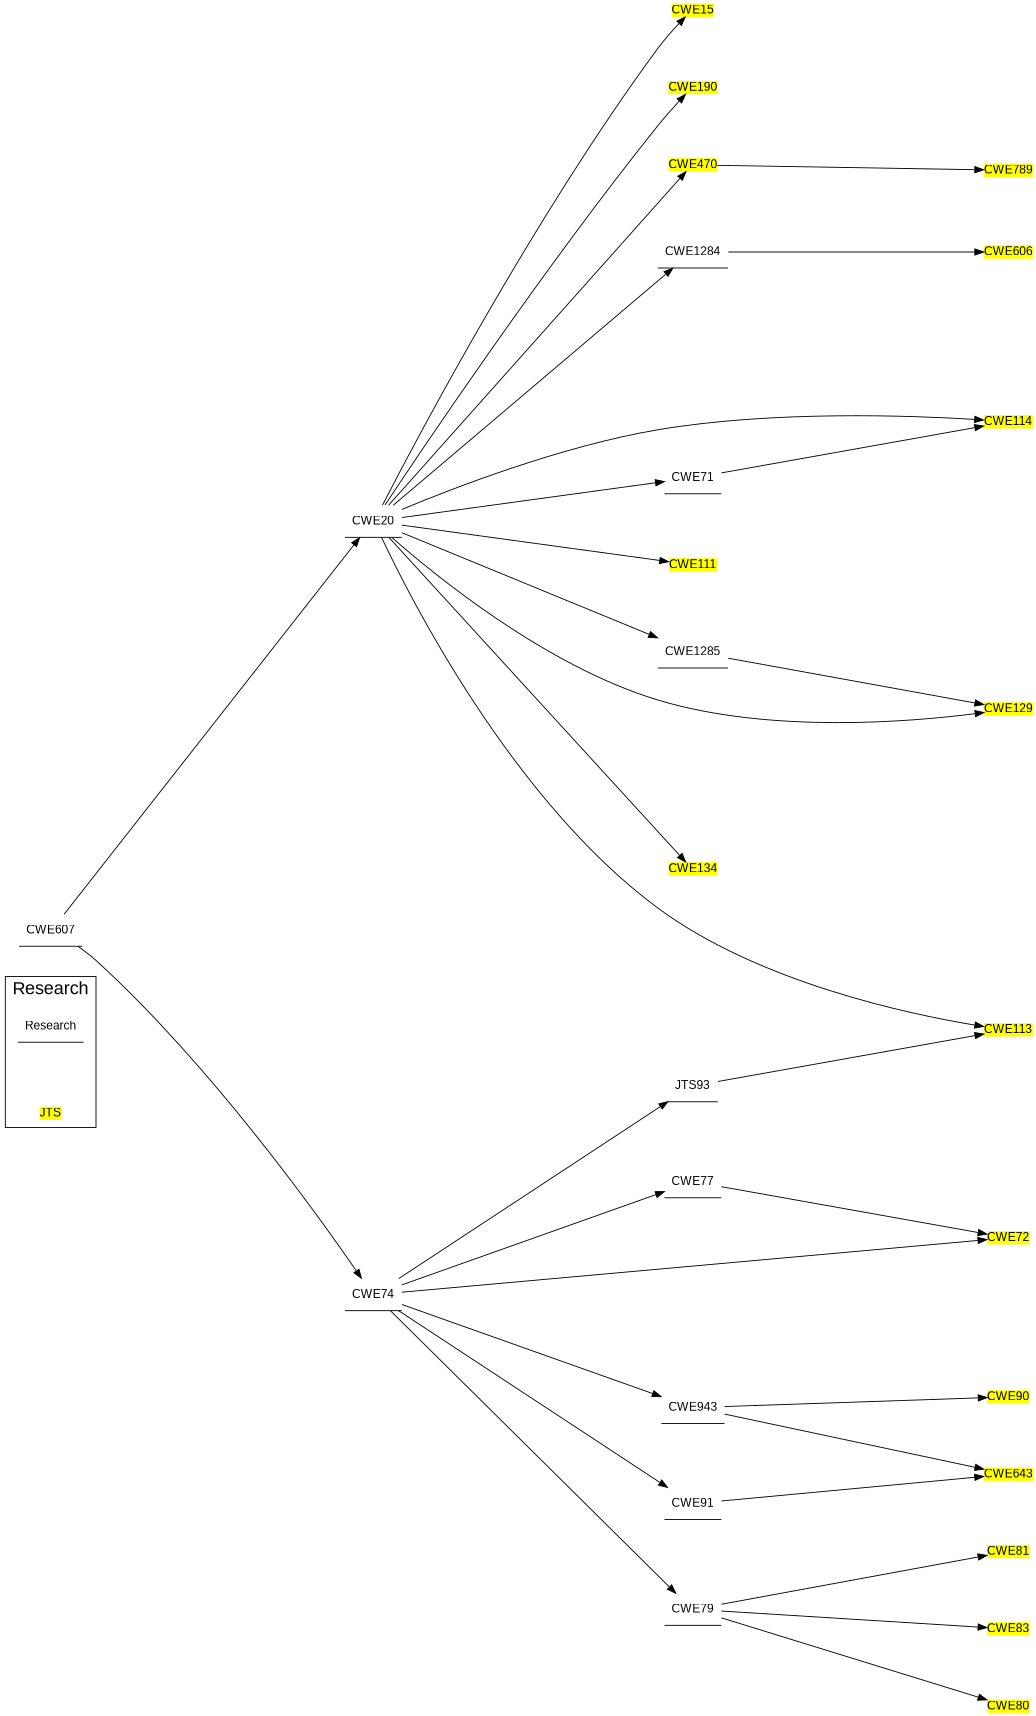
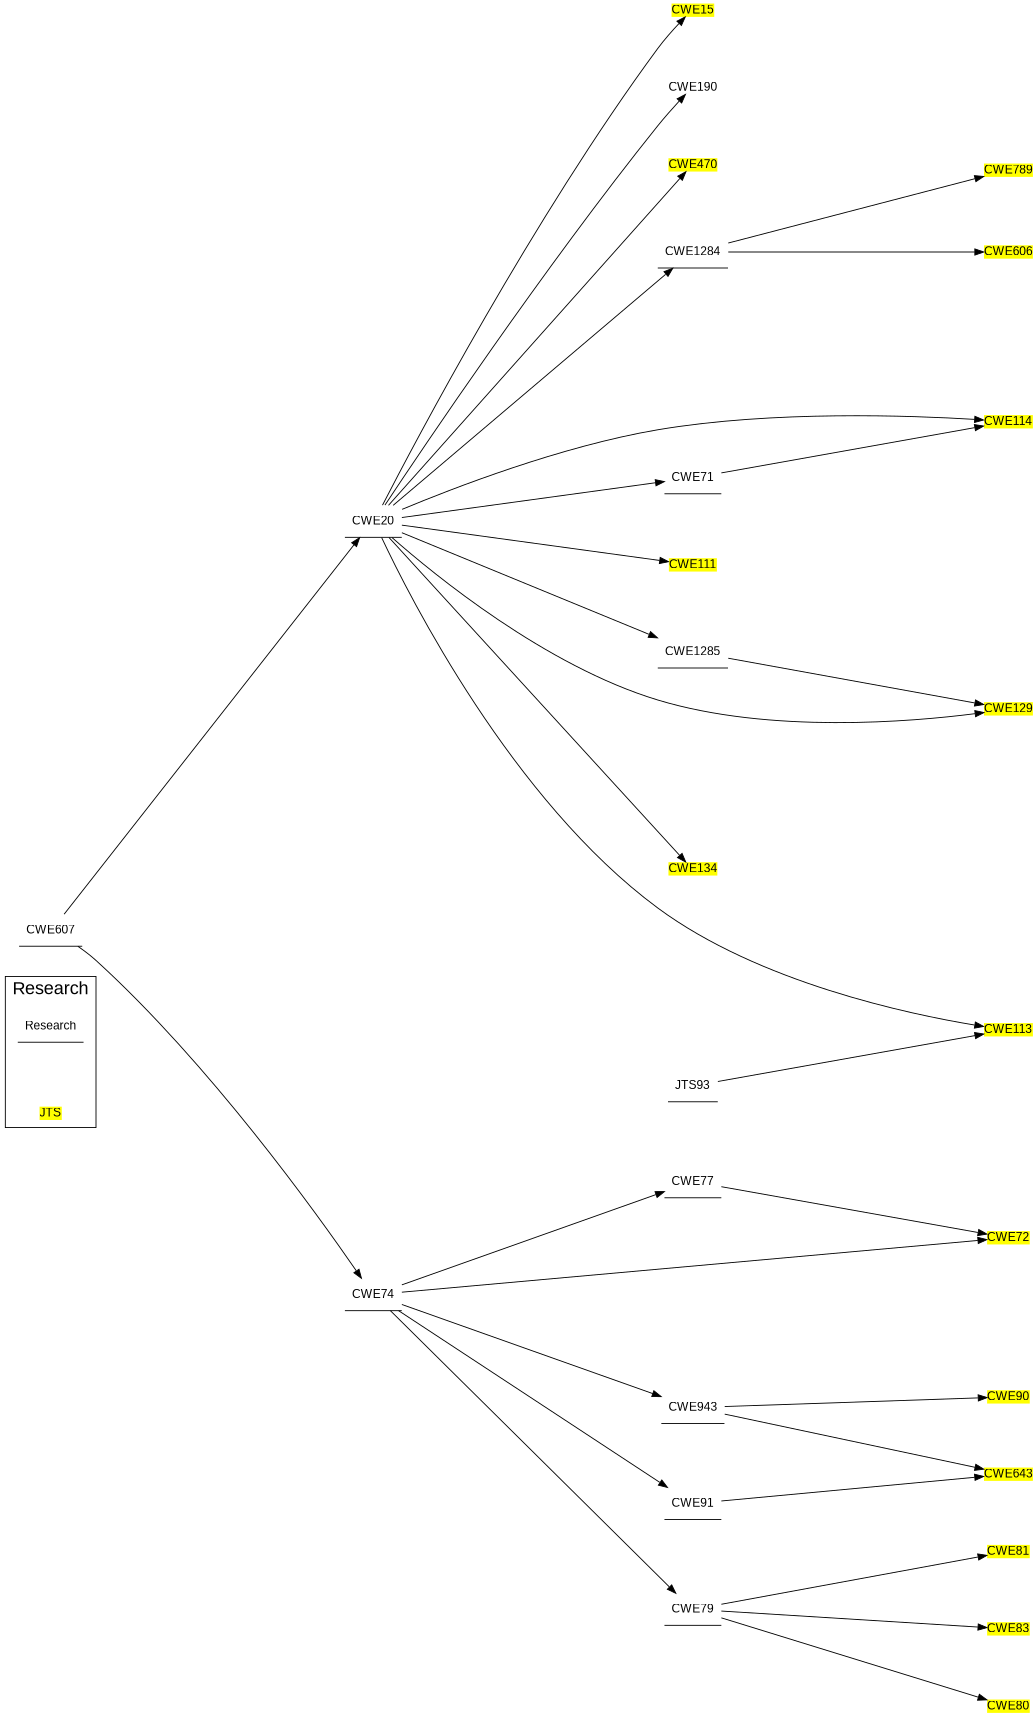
(693, 88) -> (693, 88)
(846, 167) -> (852, 211)
(529, 1193) -> none
